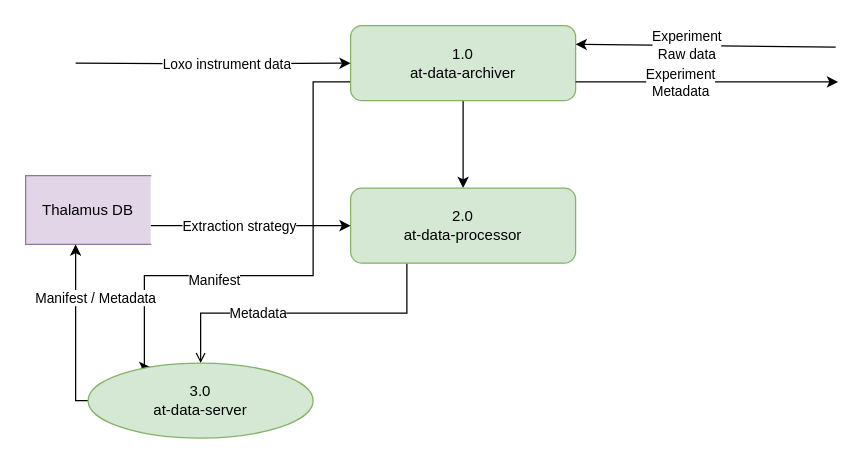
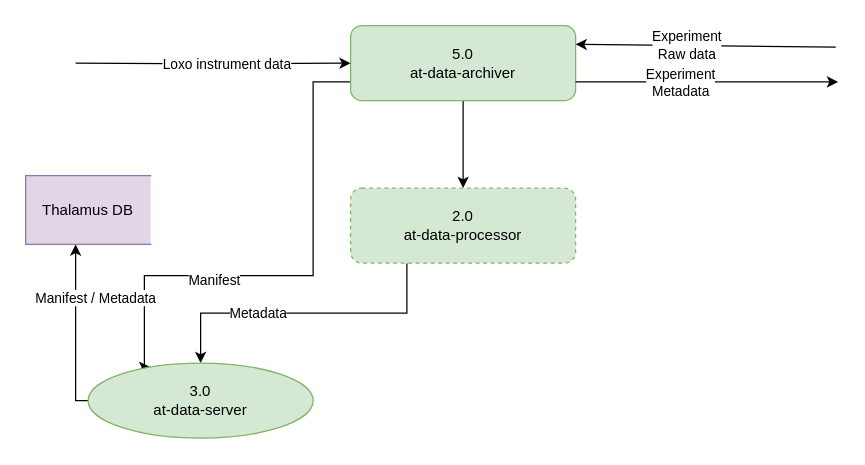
(463, 63) -> (463, 63)
(247, 226) -> none
(463, 226) -> (463, 226)
(201, 355) -> (201, 353)
